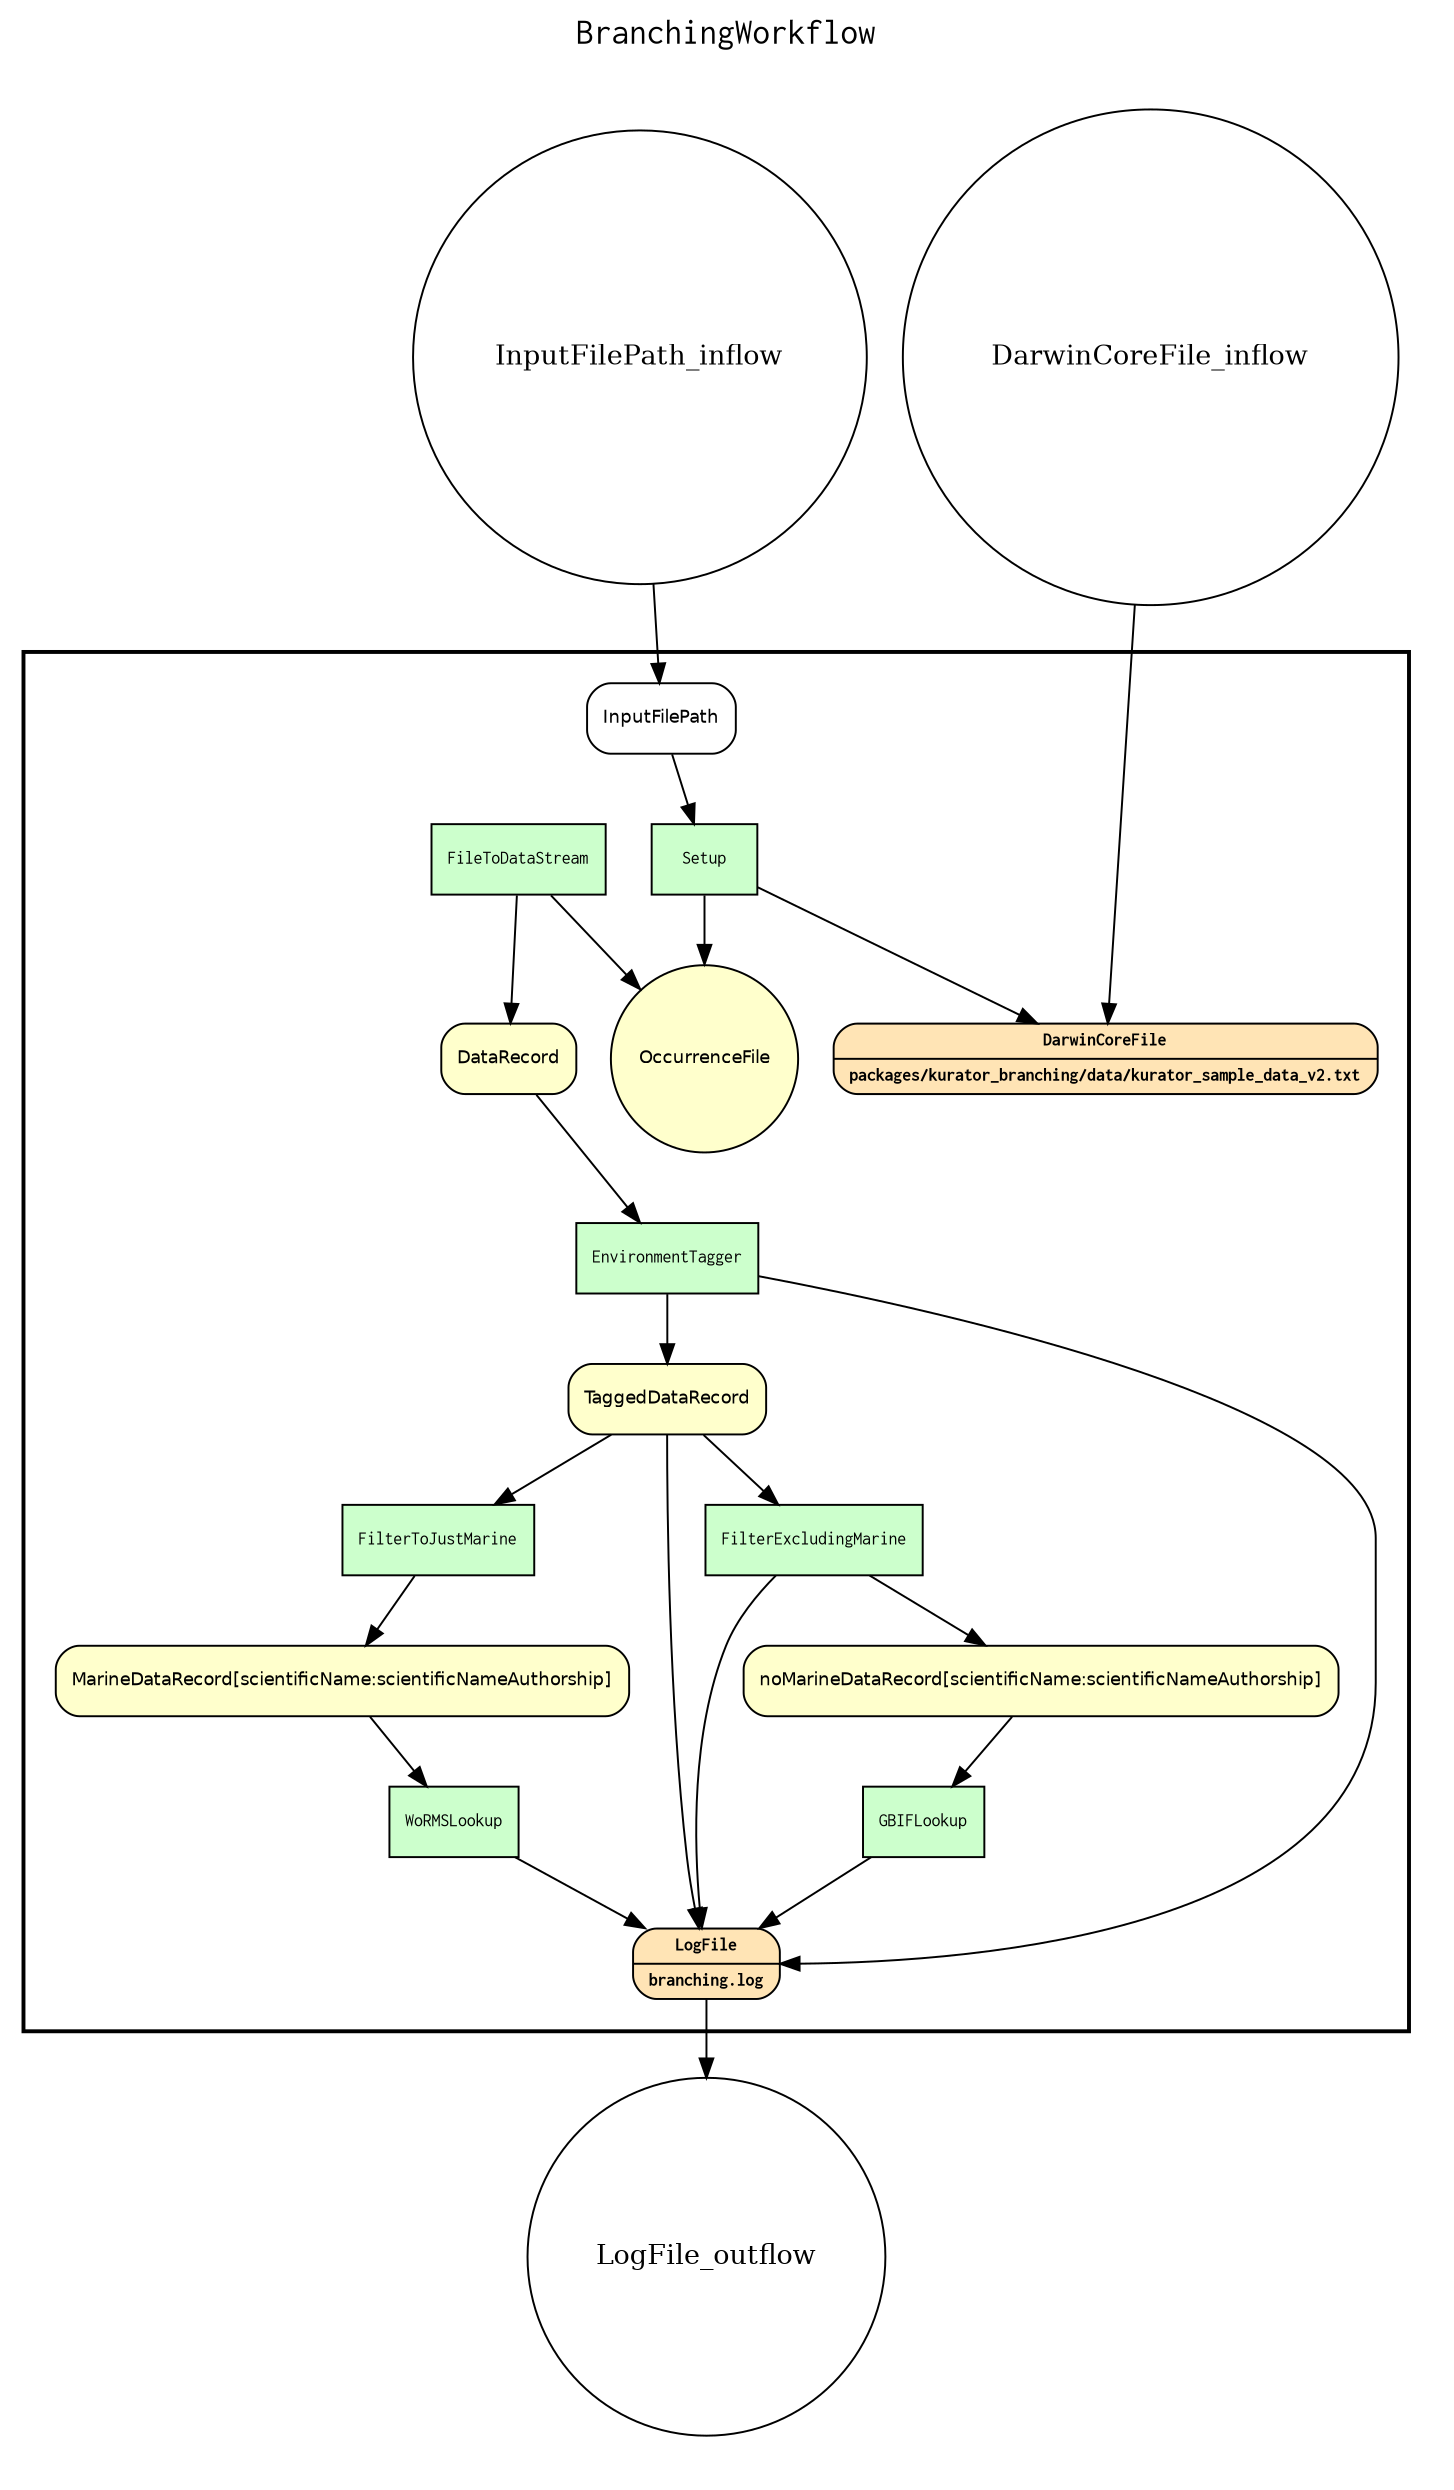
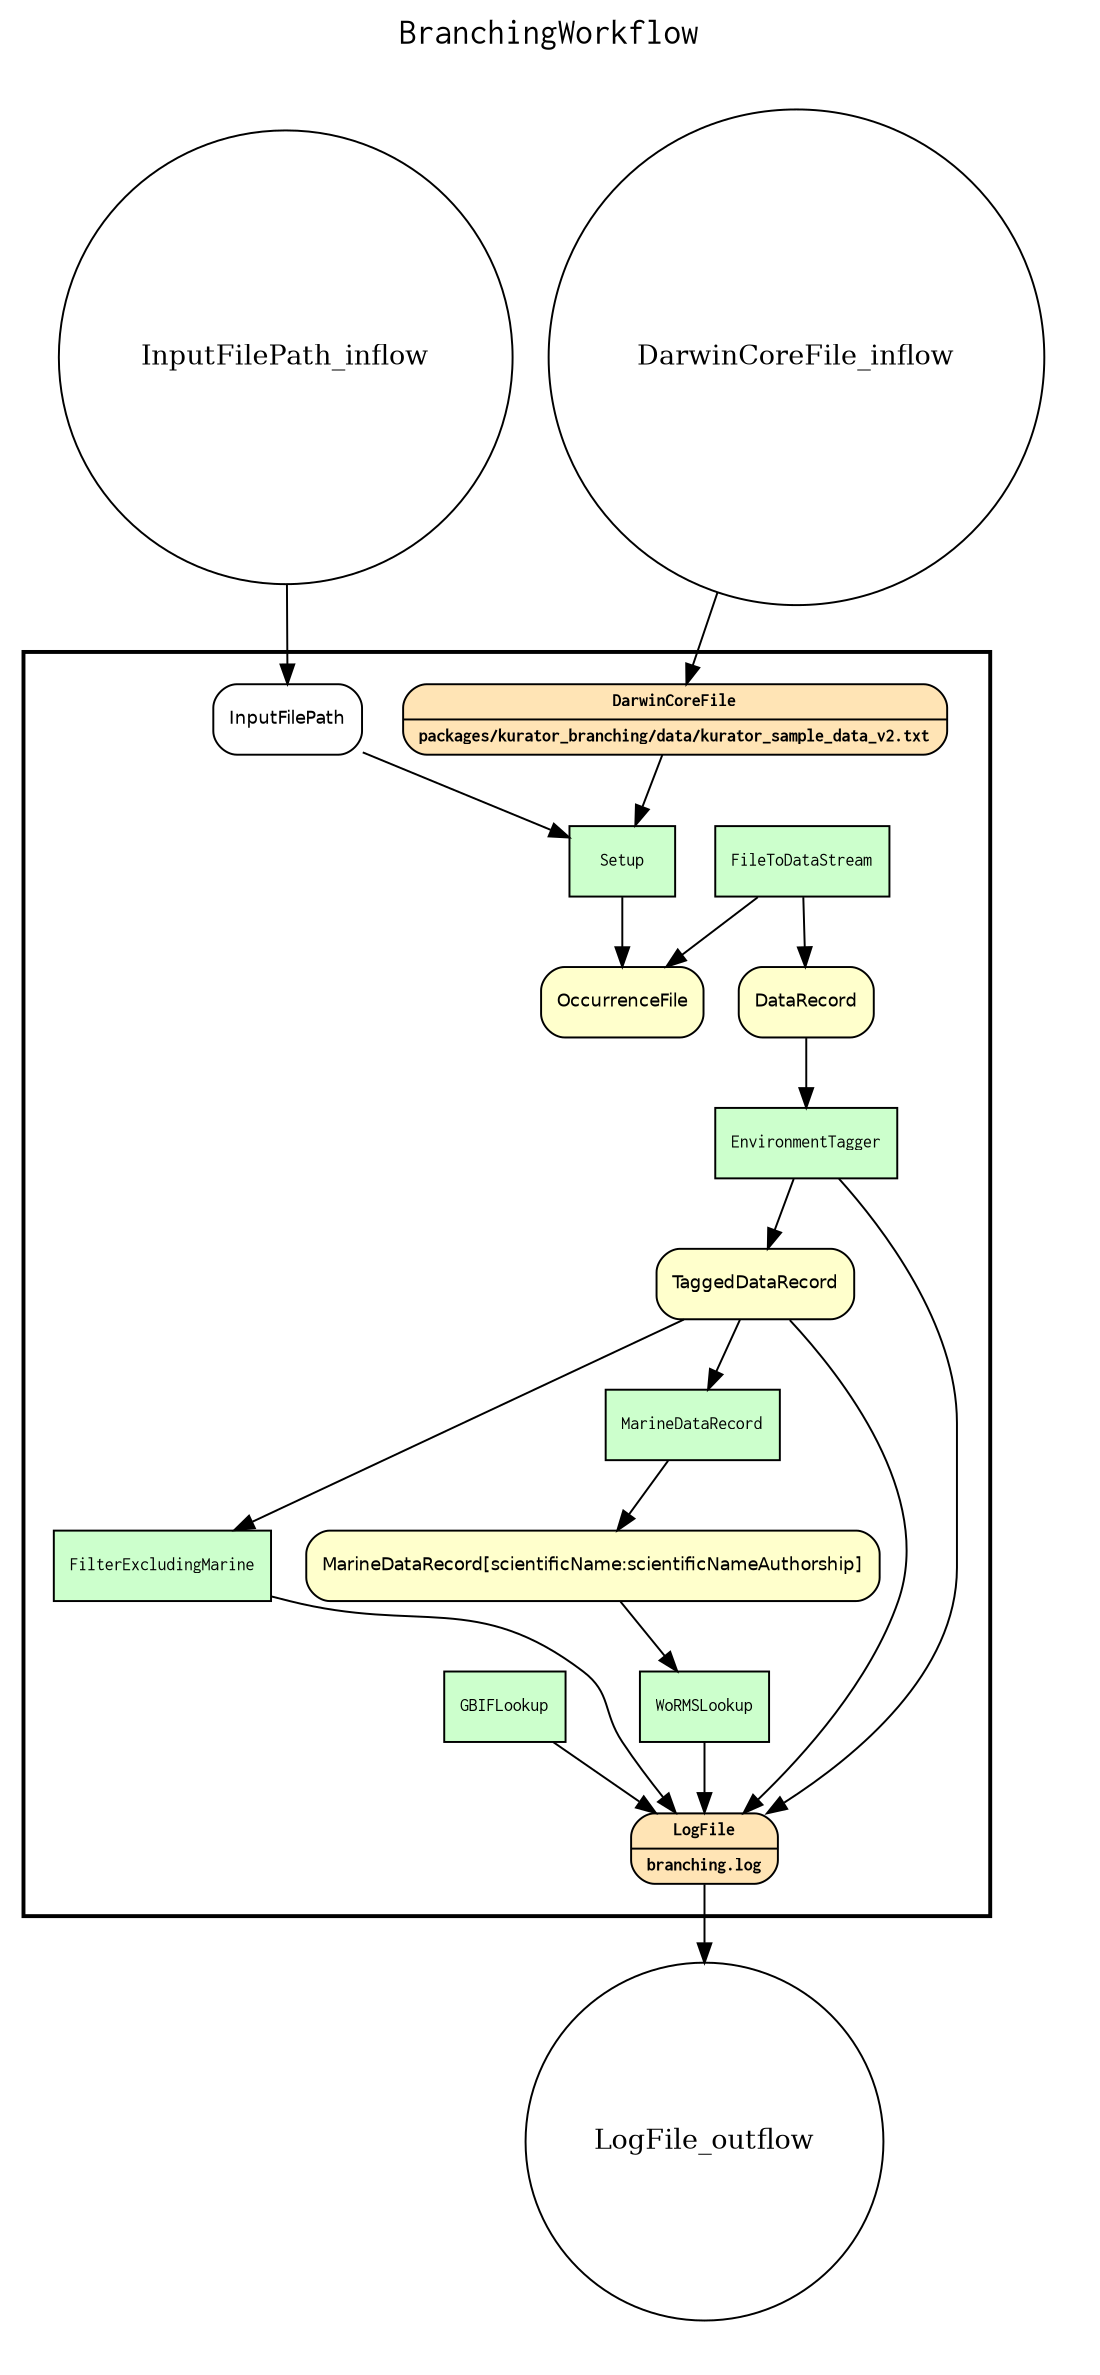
(889, 951) -> (652, 781)
(704, 1059) -> (622, 1002)
(438, 1540) -> (693, 1425)
(1041, 1681) -> none
